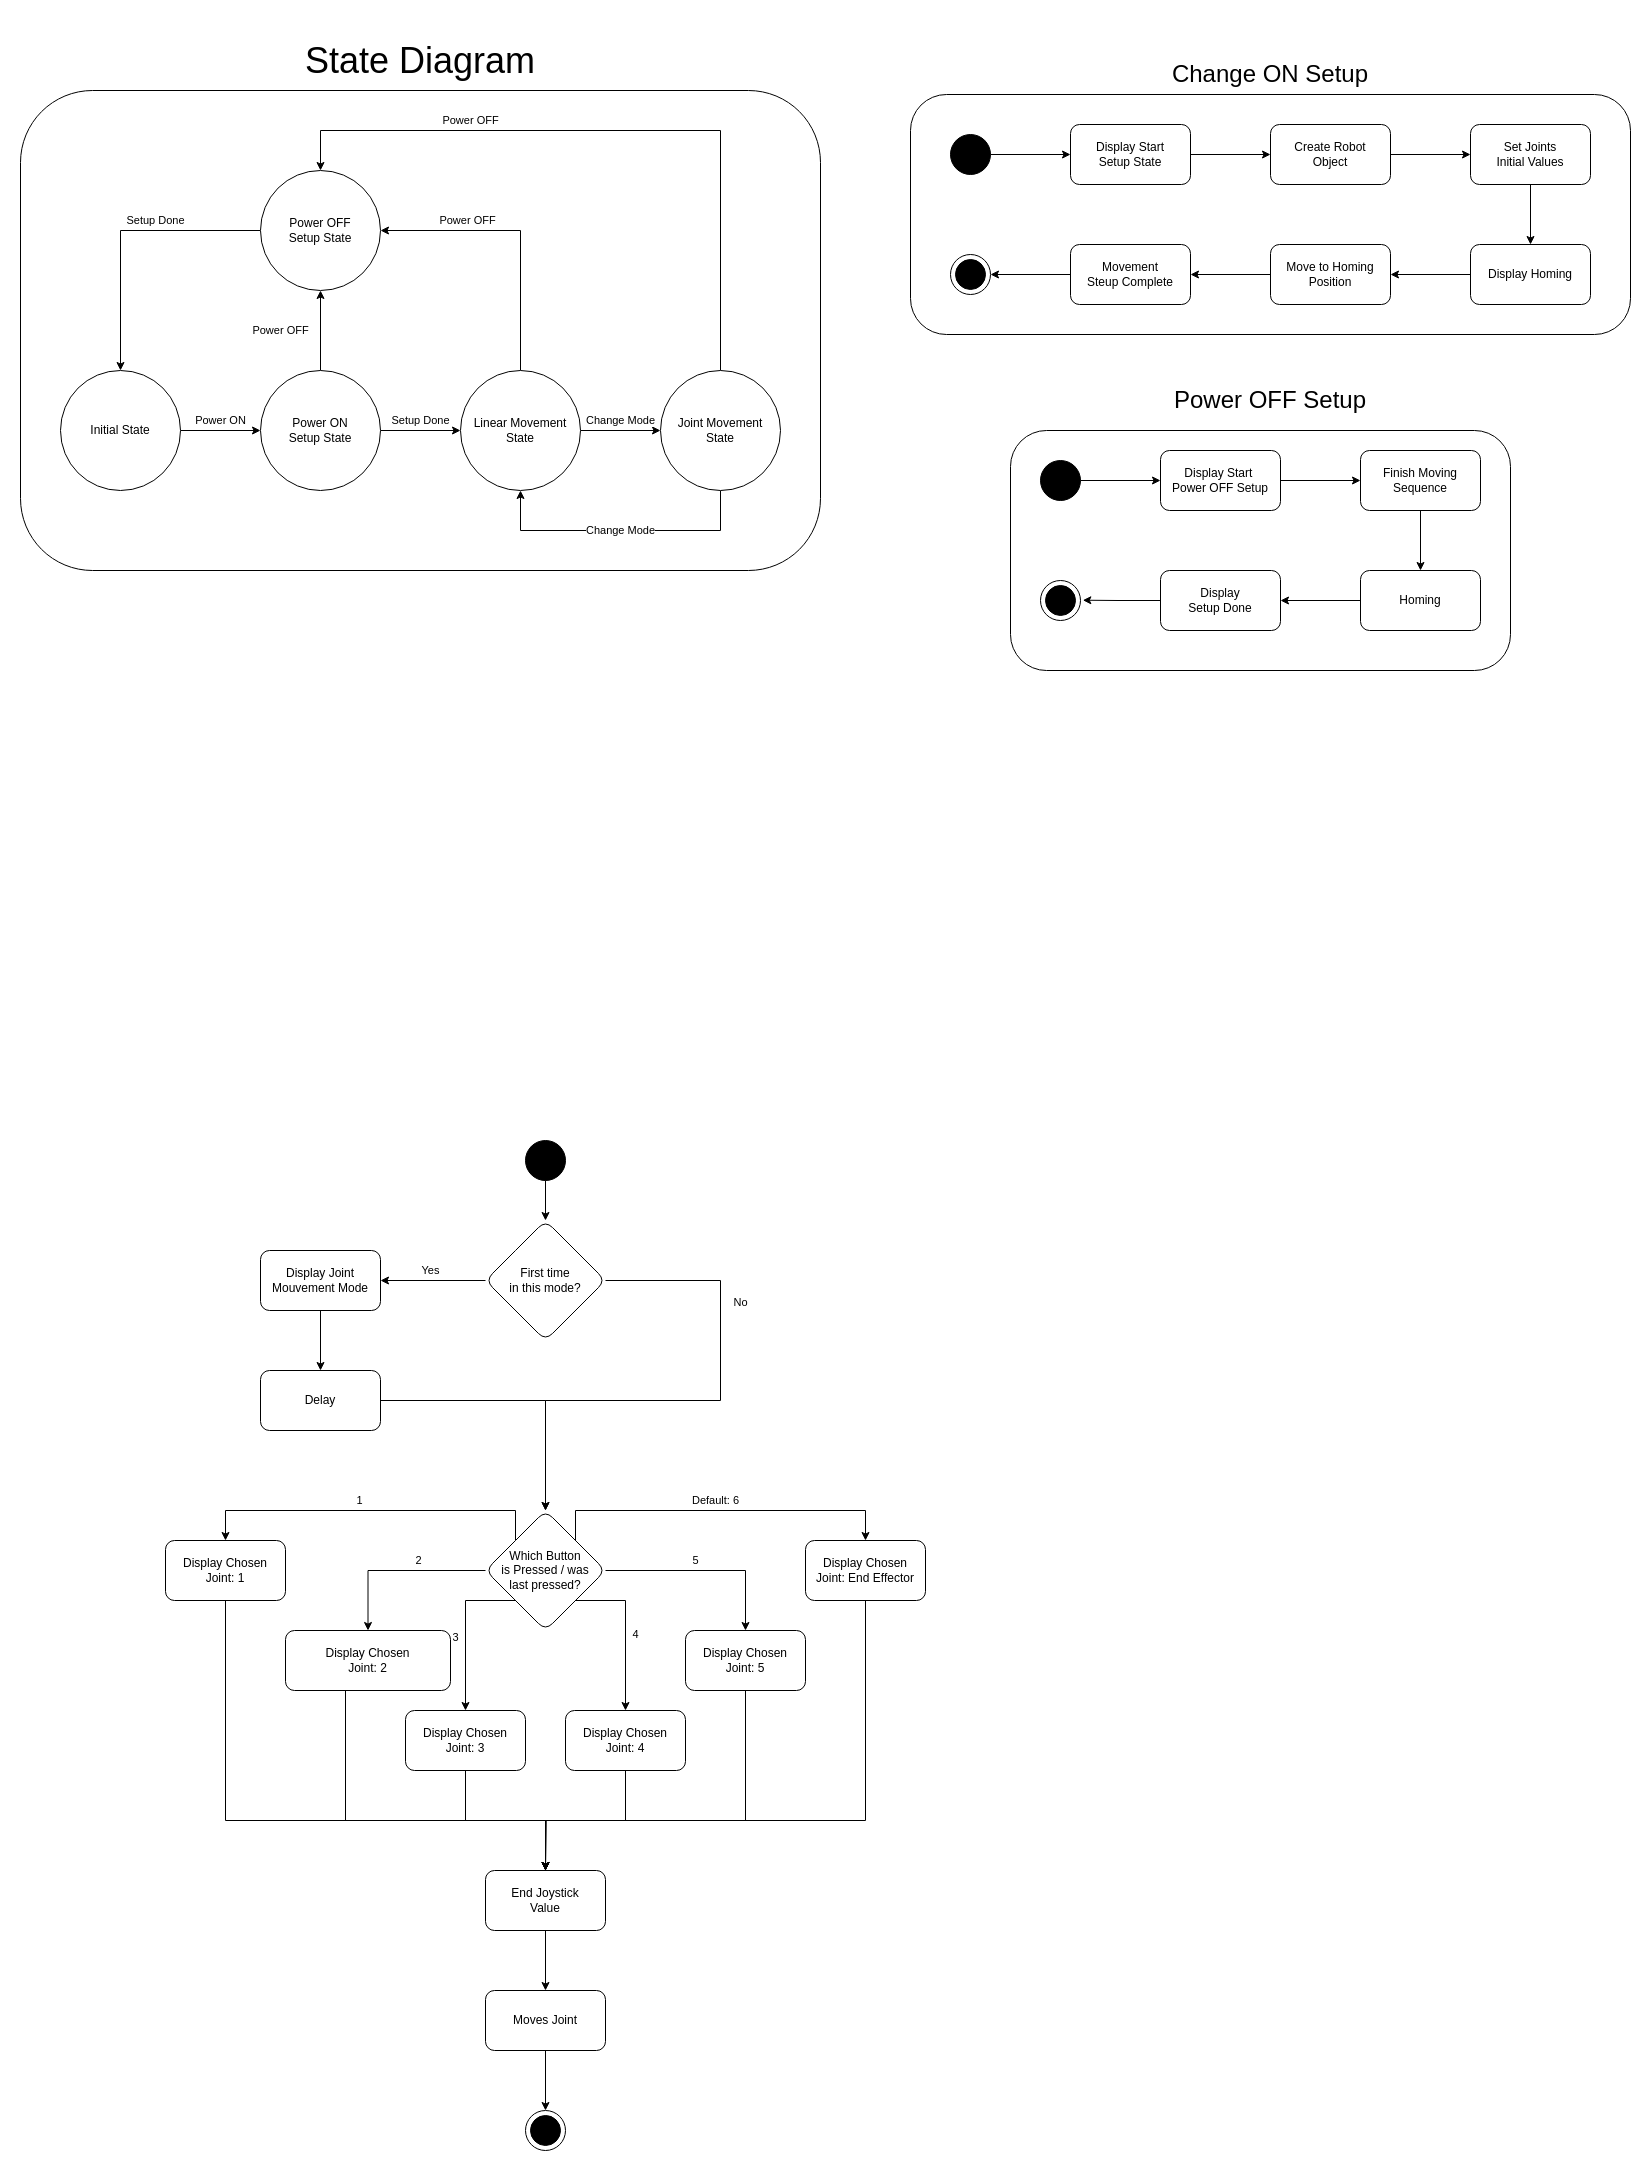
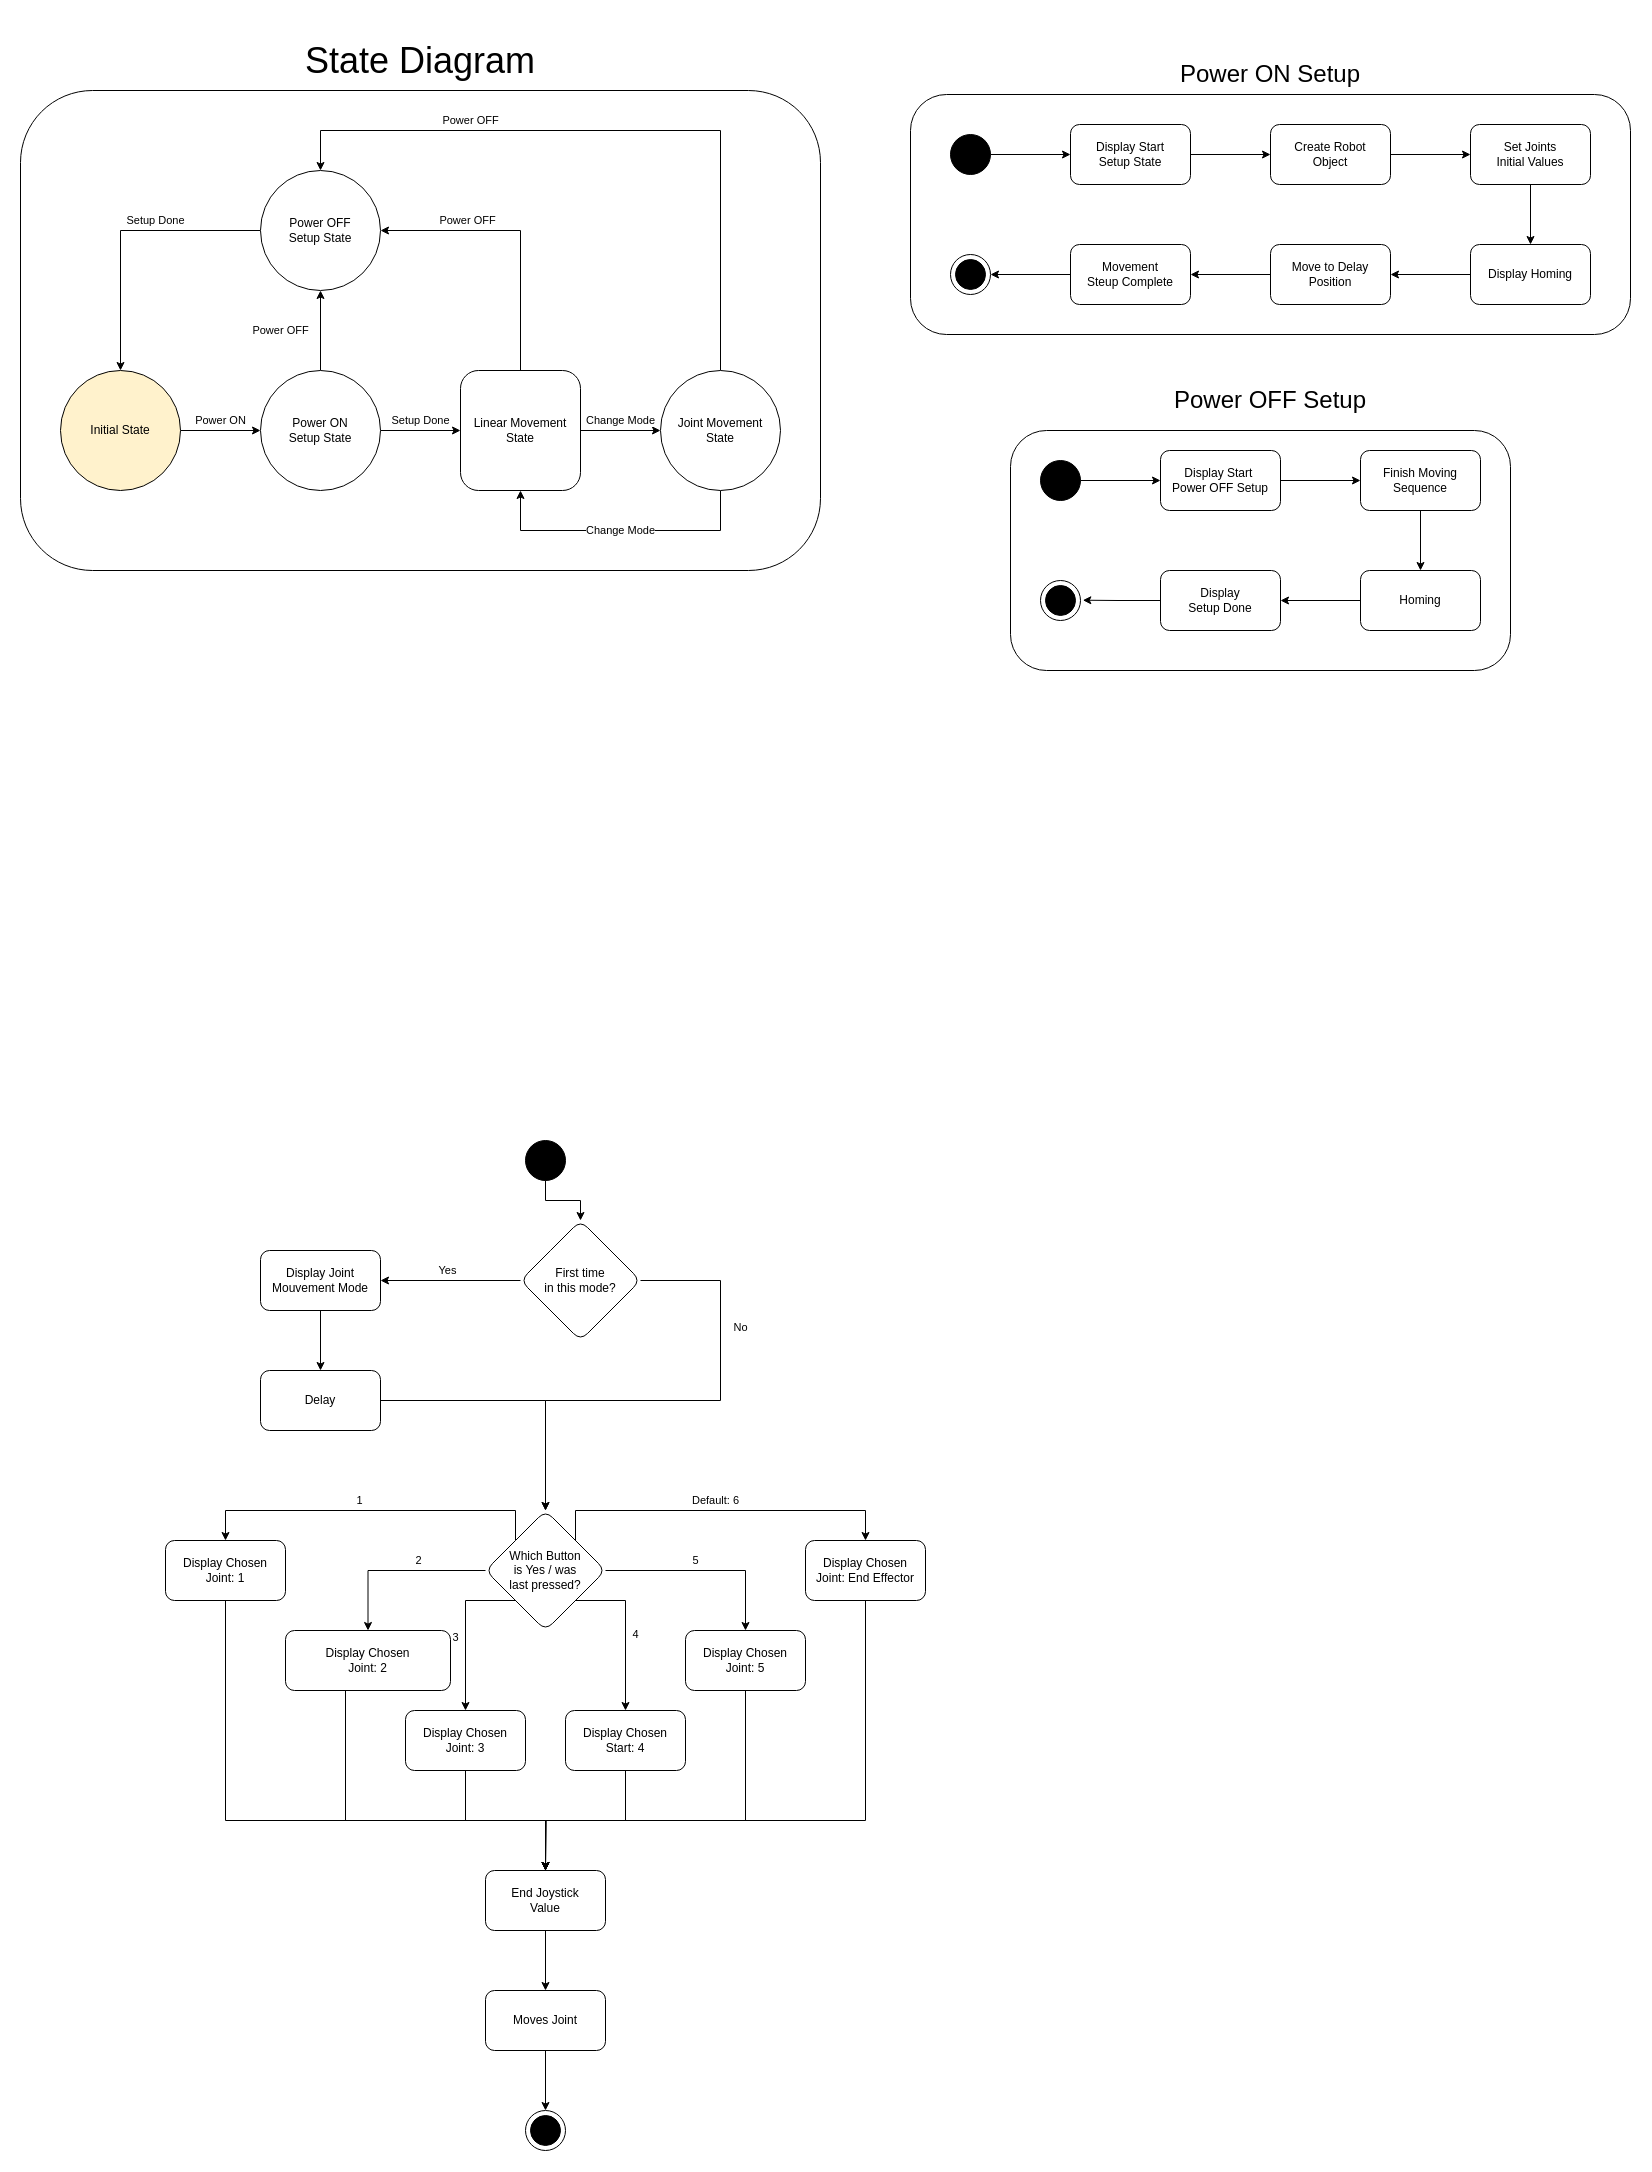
(1271, 75) -> (1271, 75)
(1331, 275) -> (1331, 275)
(121, 431) -> (121, 431)
(521, 431) -> (521, 431)
(546, 1281) -> (581, 1281)
(546, 1571) -> (546, 1571)
(626, 1741) -> (626, 1741)
